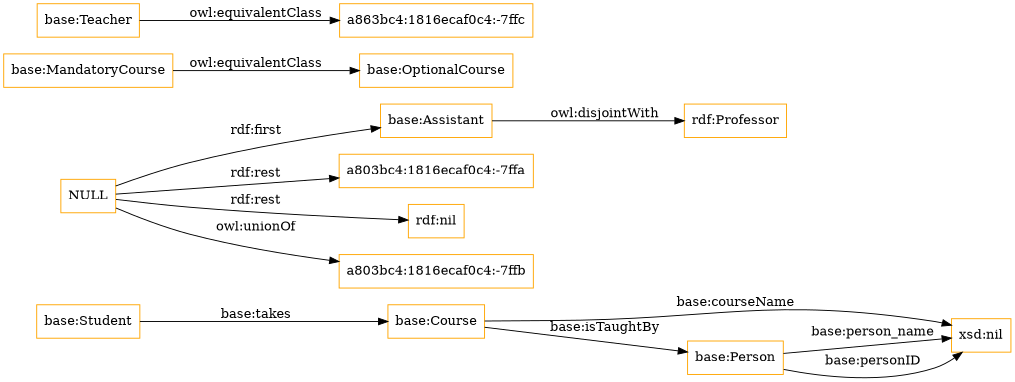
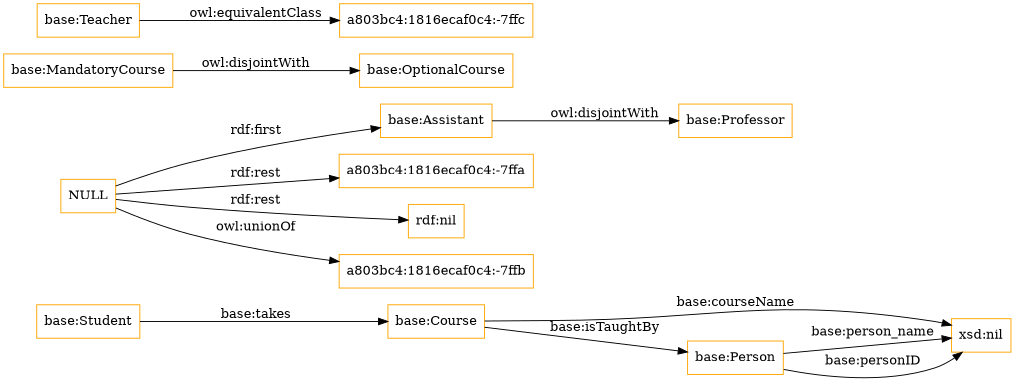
(436, 20) -> (436, 20)
(256, 64) -> (256, 64)
(735, 121) -> (735, 121)
